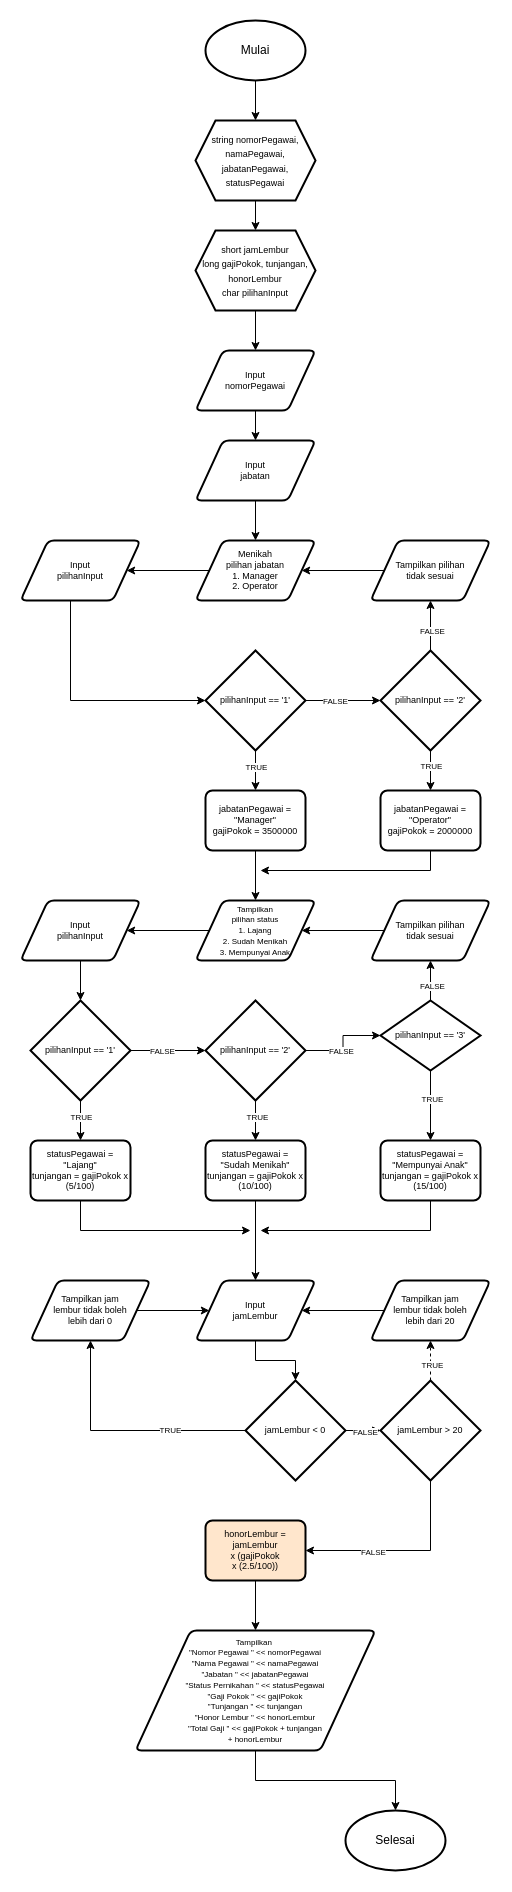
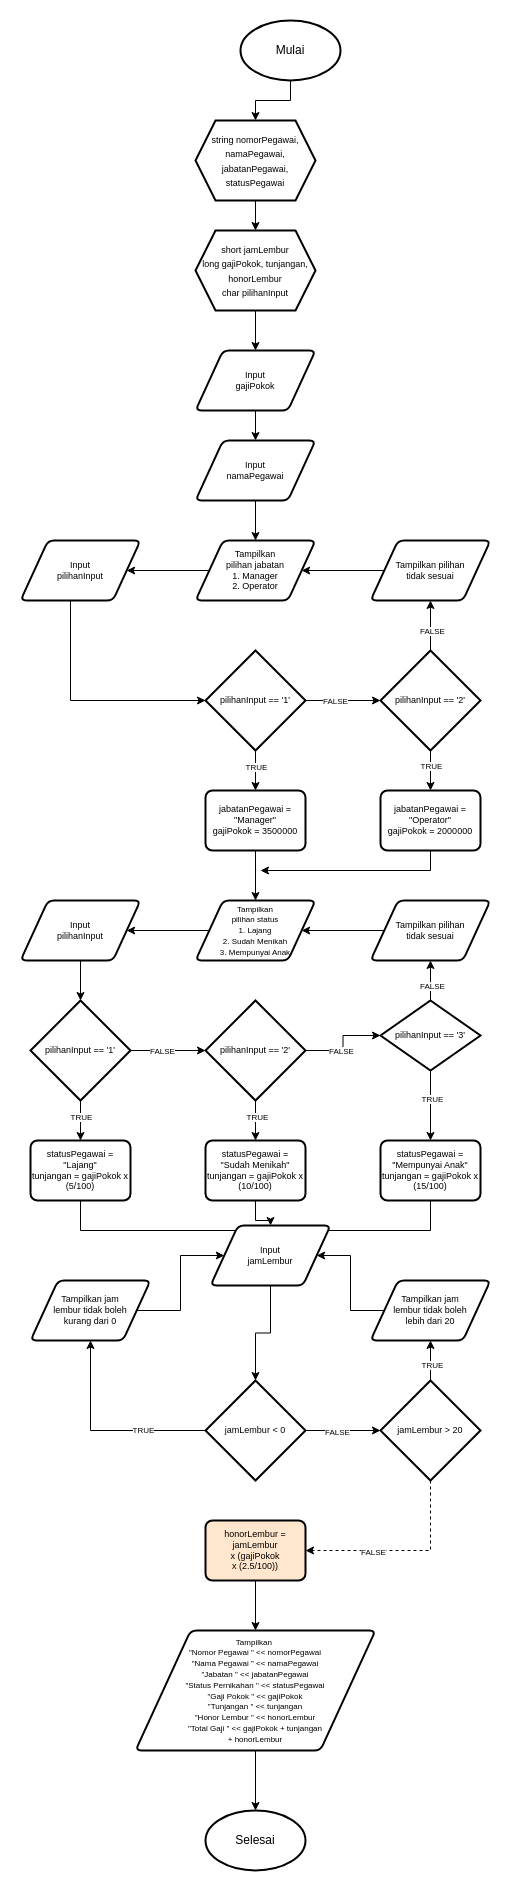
(256, 51) -> (291, 51)
(256, 381) -> (256, 381)
(256, 471) -> (256, 471)
(256, 571) -> (256, 571)
(91, 1311) -> (91, 1311)
(256, 1311) -> (271, 1256)
(431, 1361) -> (431, 1361)
(296, 1431) -> (256, 1431)
(431, 1539) -> (431, 1539)
(396, 1841) -> (256, 1841)
